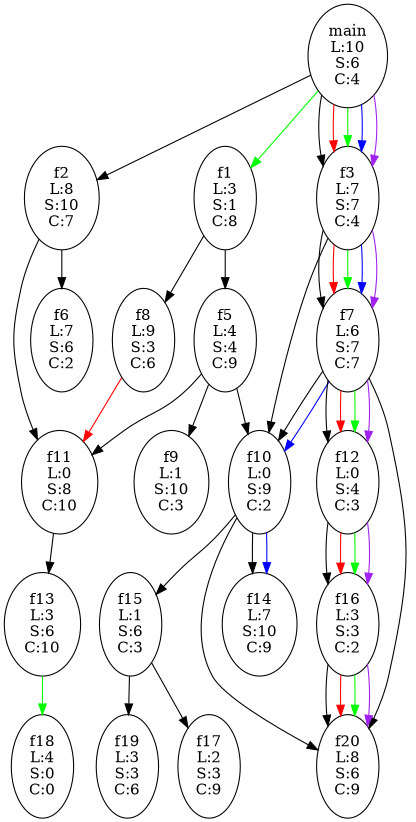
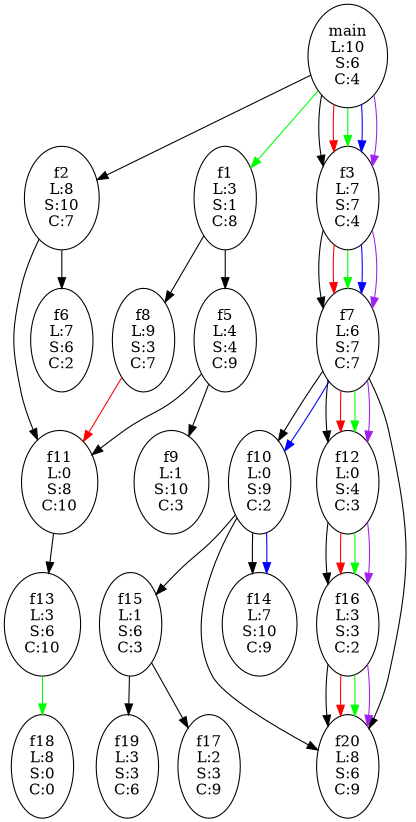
(294, 329) -> none
(144, 340) -> (144, 340)
(241, 406) -> none
(42, 766) -> (42, 766)
